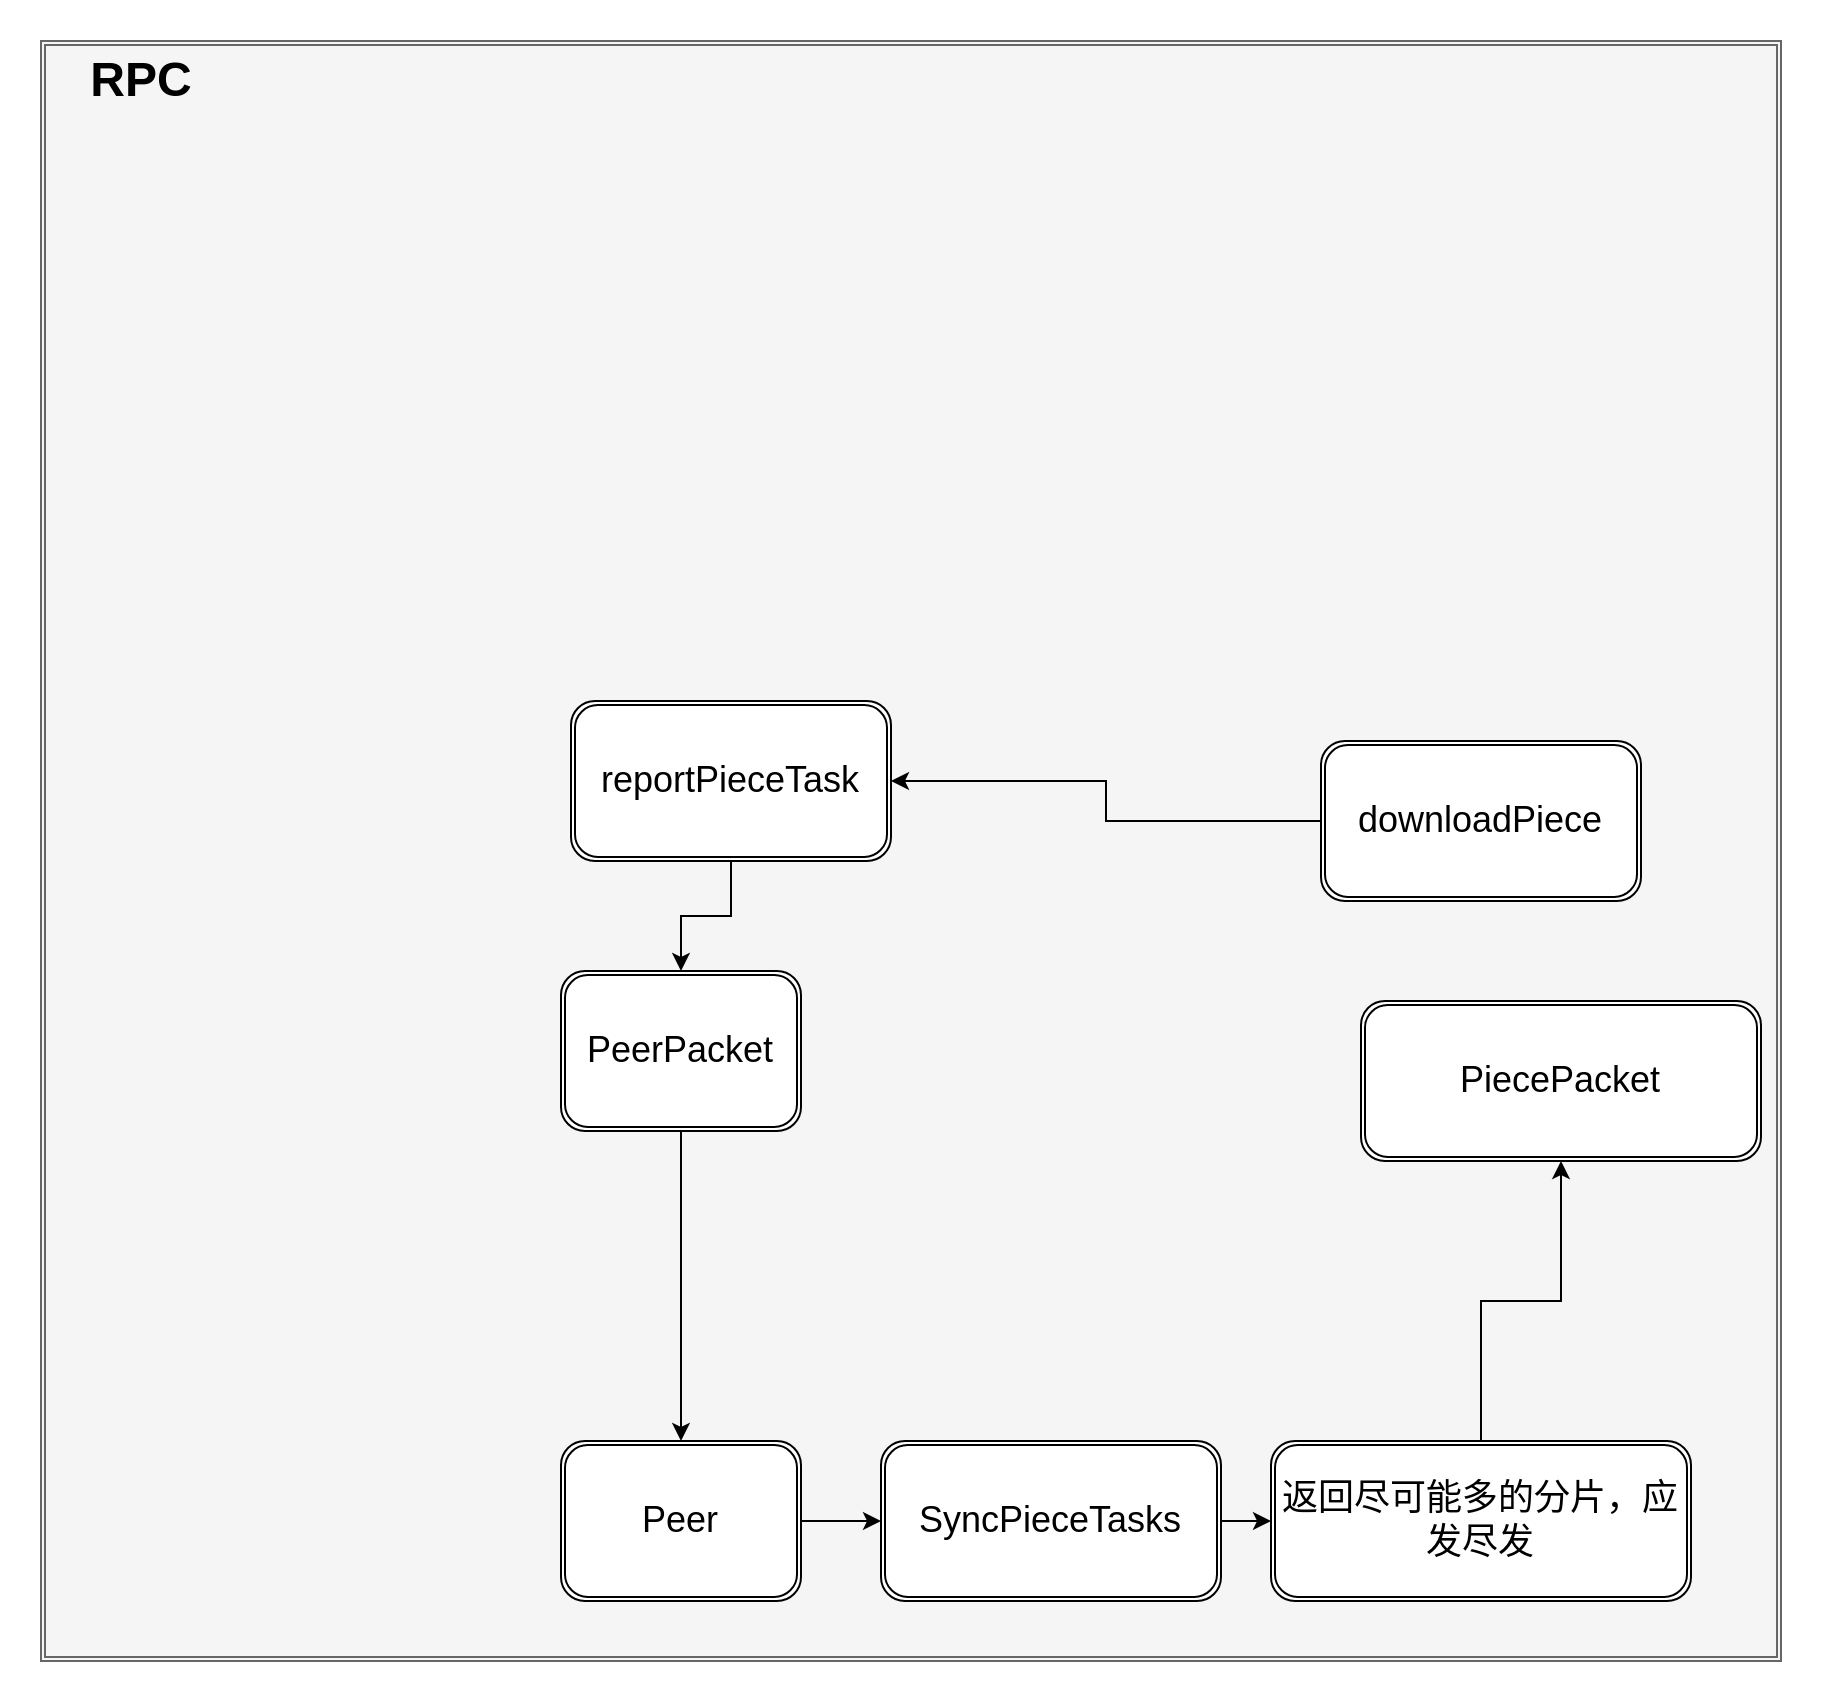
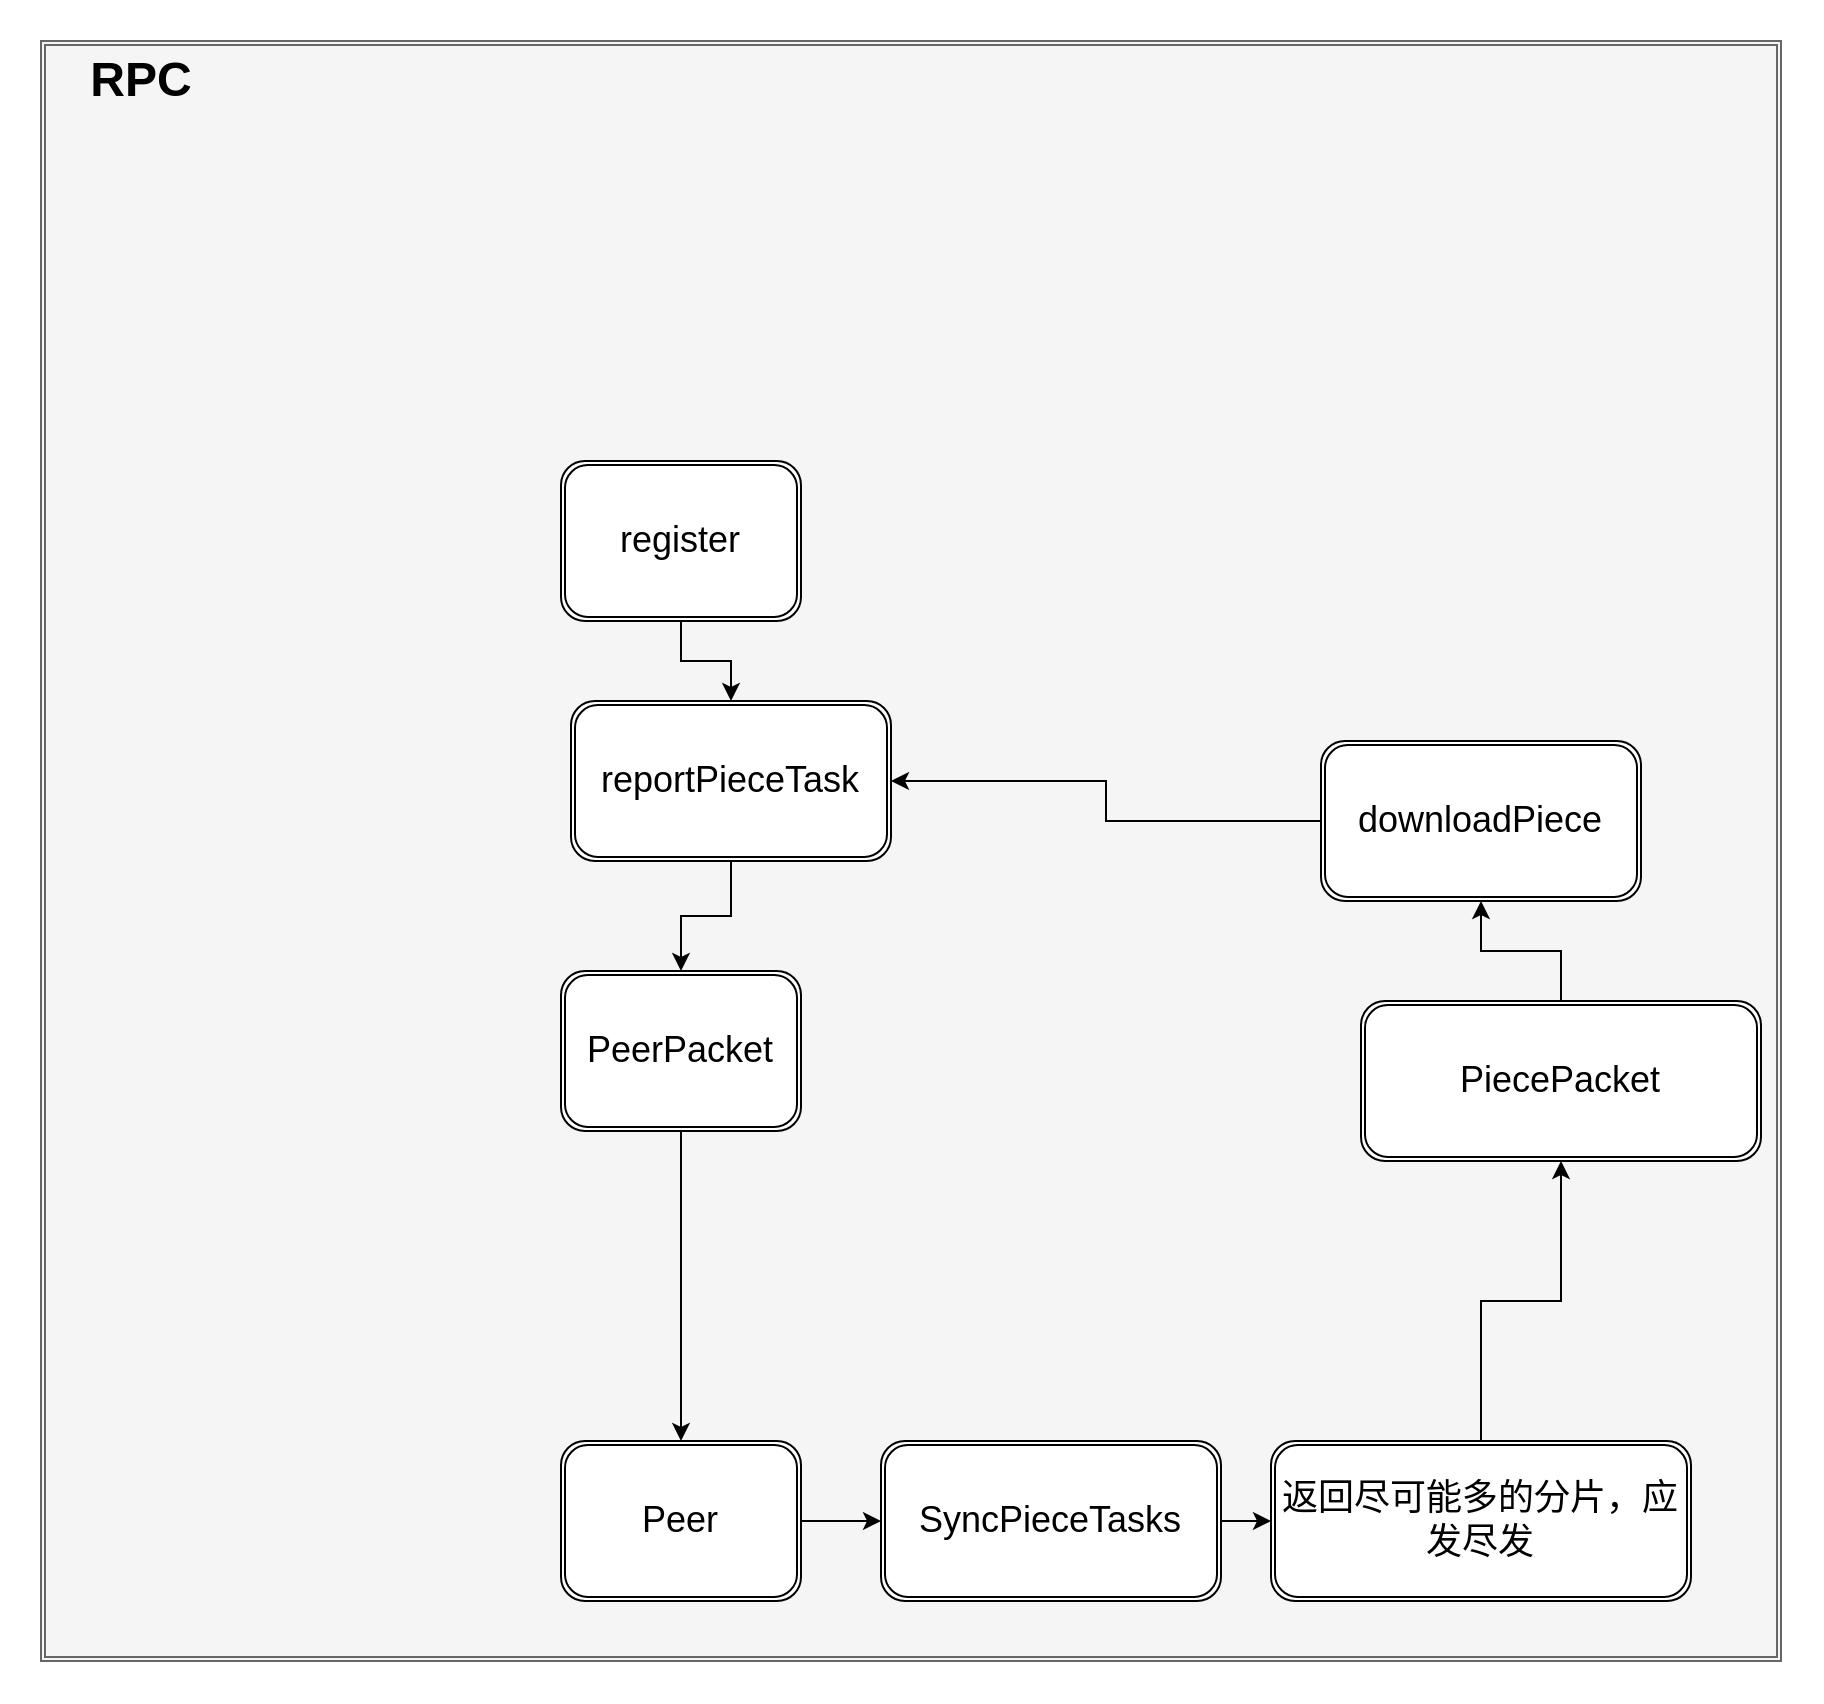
none -> (681, 541)
none -> (699, 661)
none -> (1528, 951)
